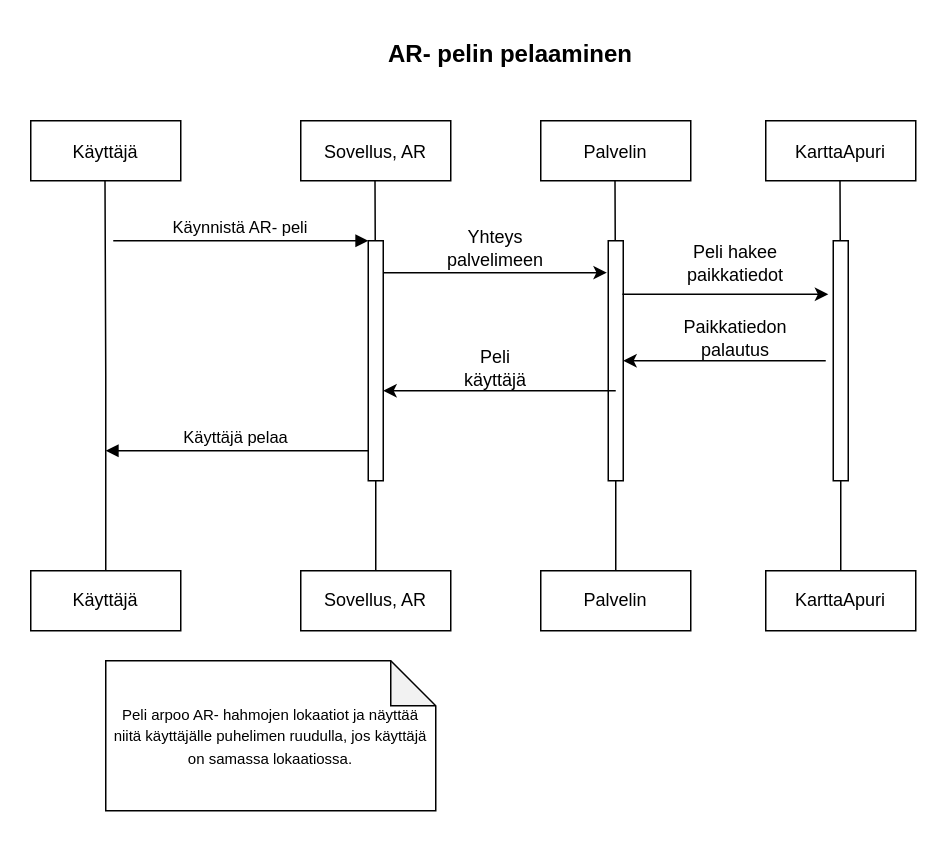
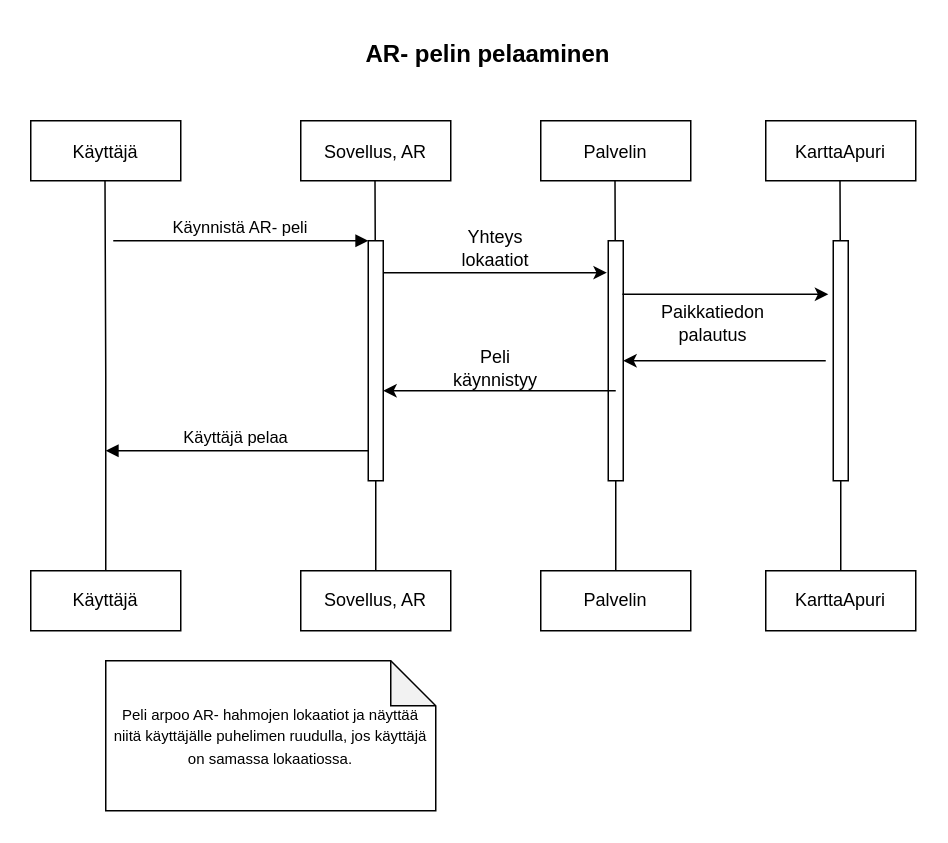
(511, 53) -> (488, 53)
(496, 248) -> (496, 248)
(736, 263) -> none
(736, 338) -> (713, 323)
(496, 368) -> (496, 368)
